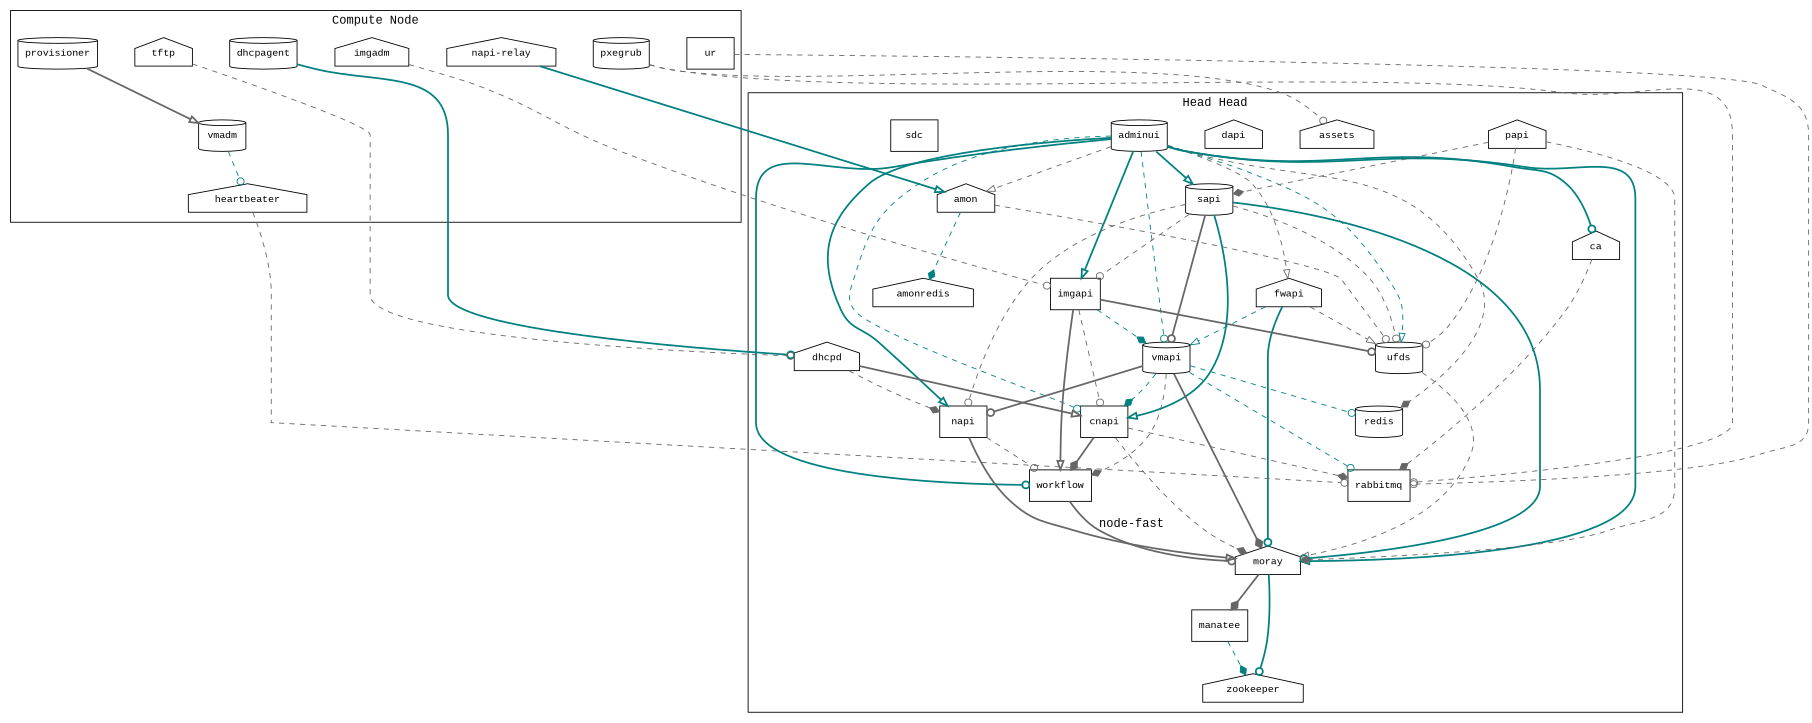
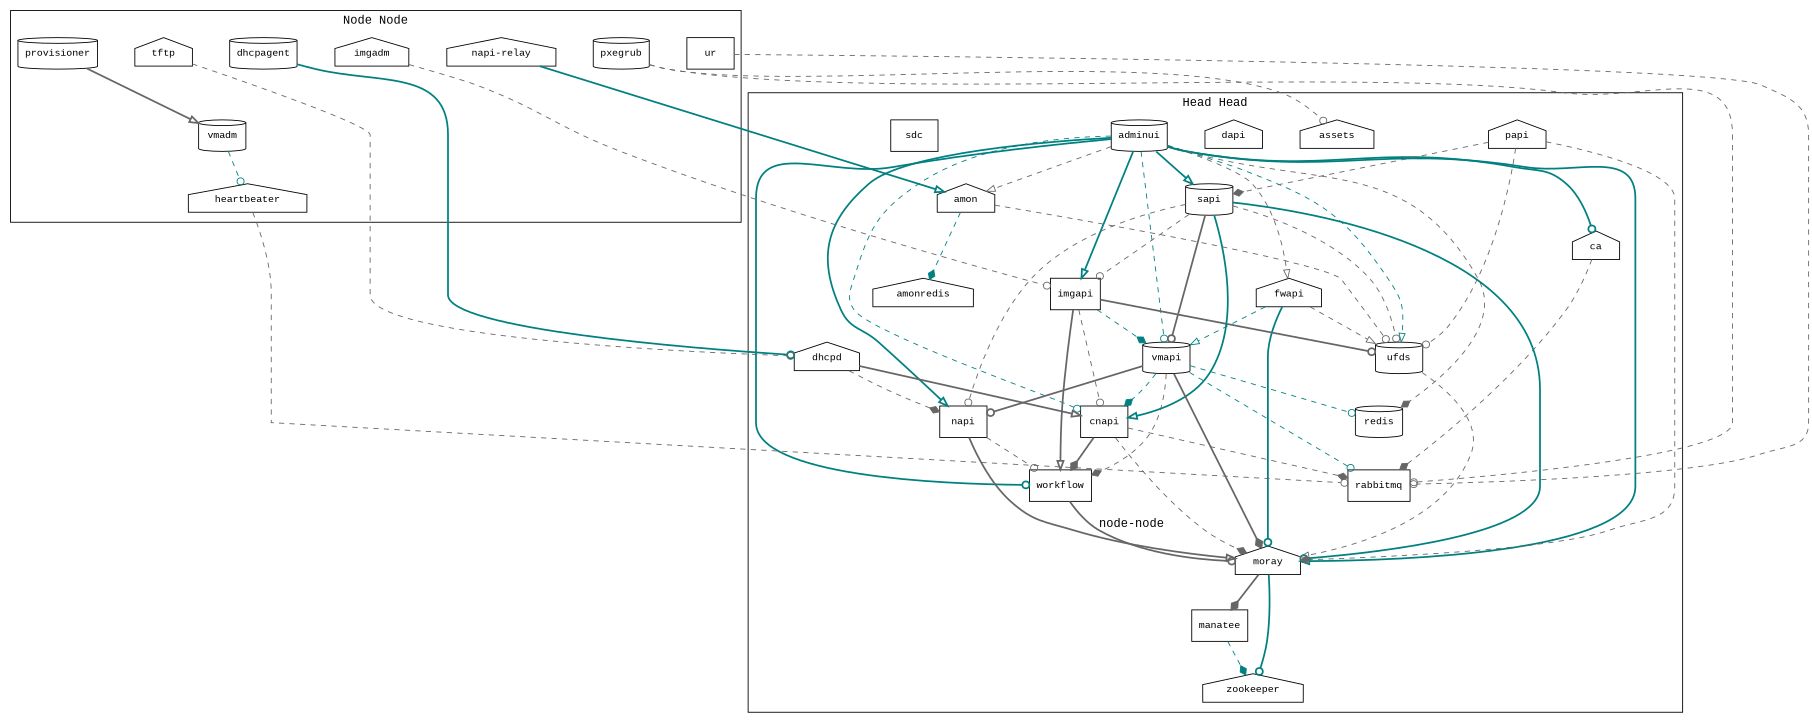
(376, 21) -> (376, 21)
(1132, 524) -> (1132, 524)
